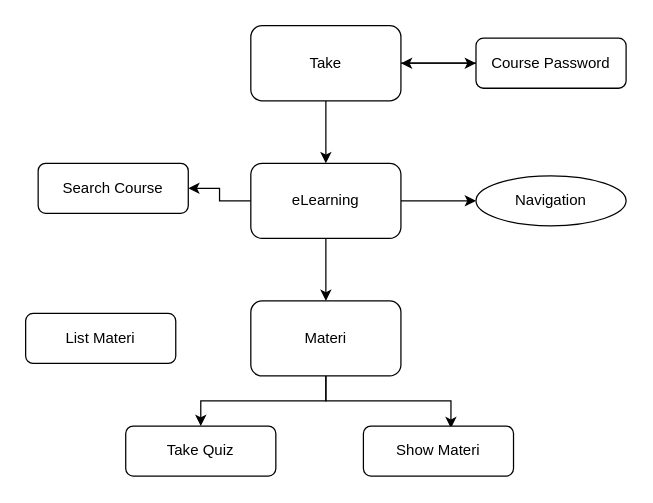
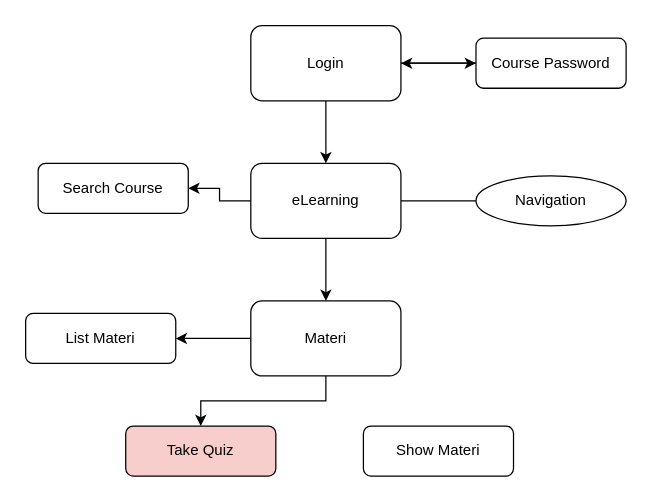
(326, 63) -> (326, 63)
(466, 201) -> (469, 201)
none -> (218, 338)
(398, 401) -> none
(201, 451) -> (201, 451)
